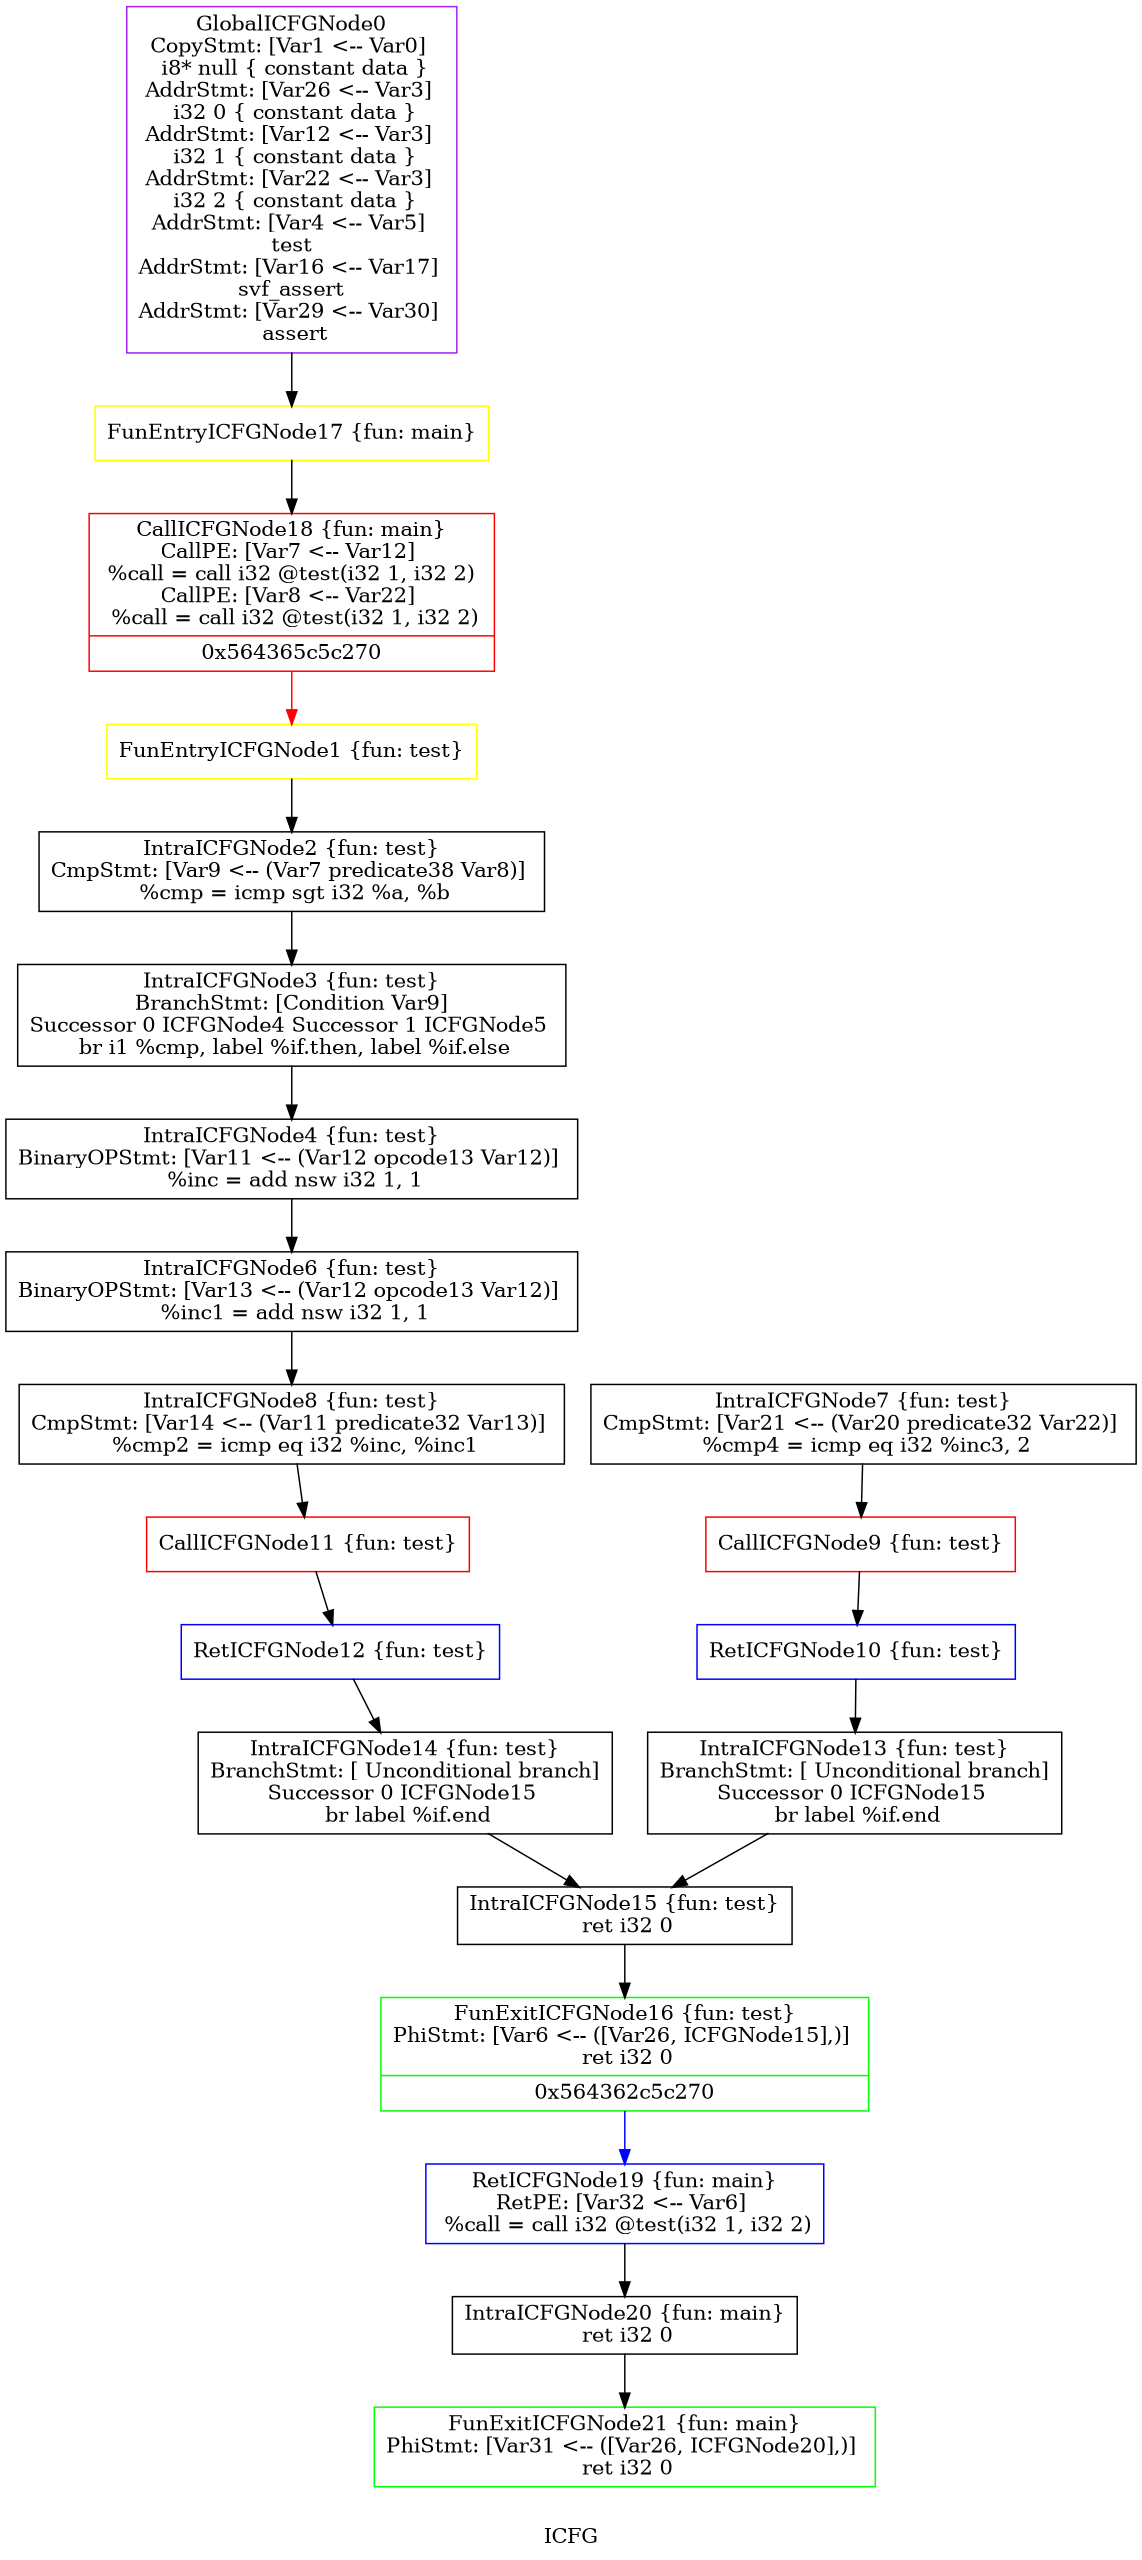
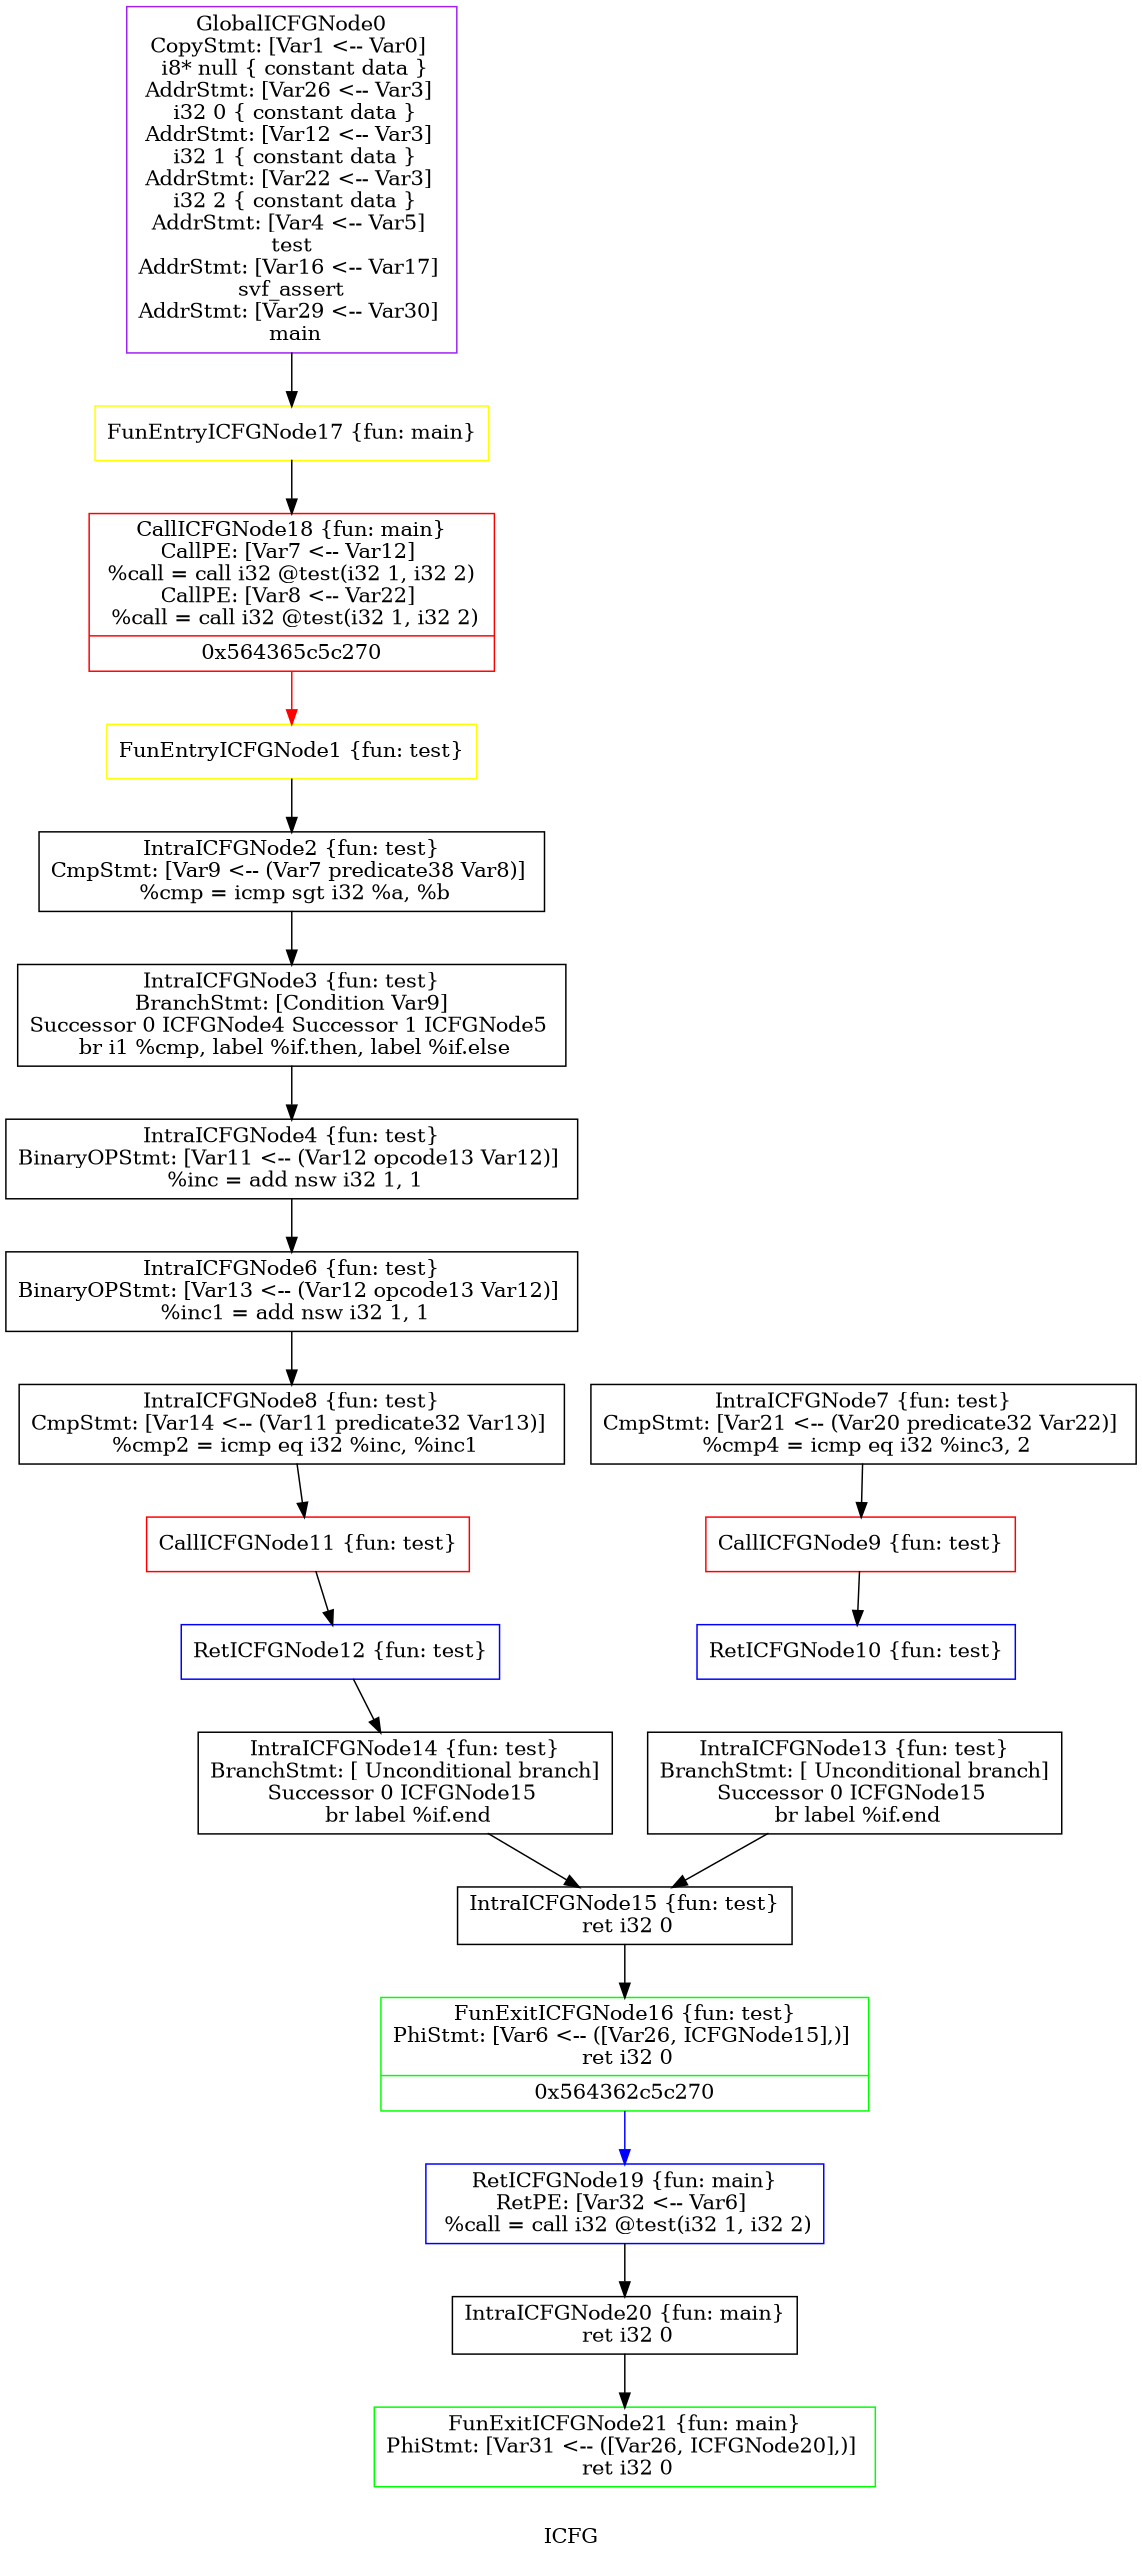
(292, 334) -> (292, 334)
(856, 1698) -> none
